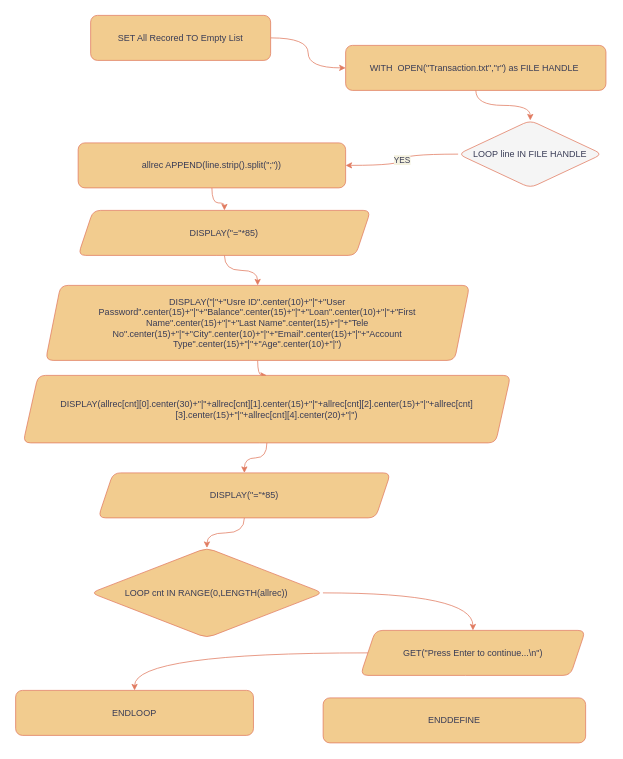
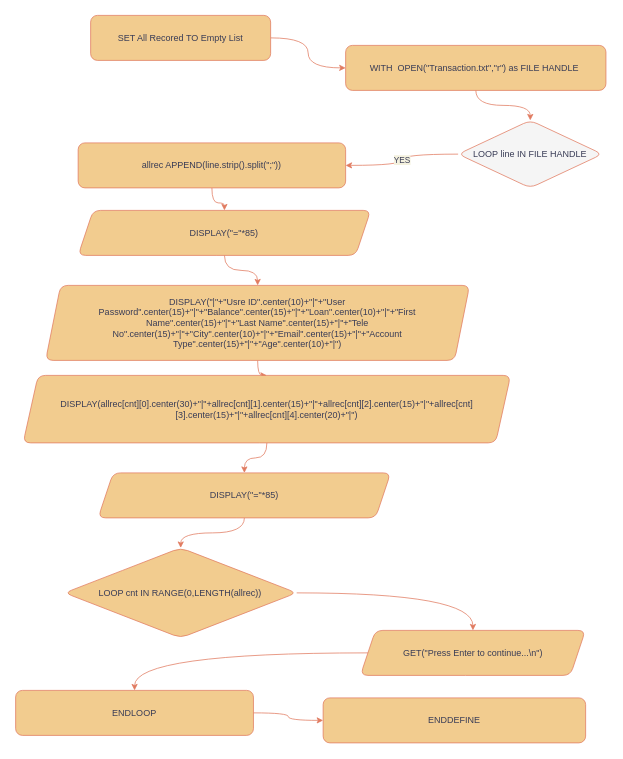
(207, 593) -> (180, 593)
none -> (292, 719)
